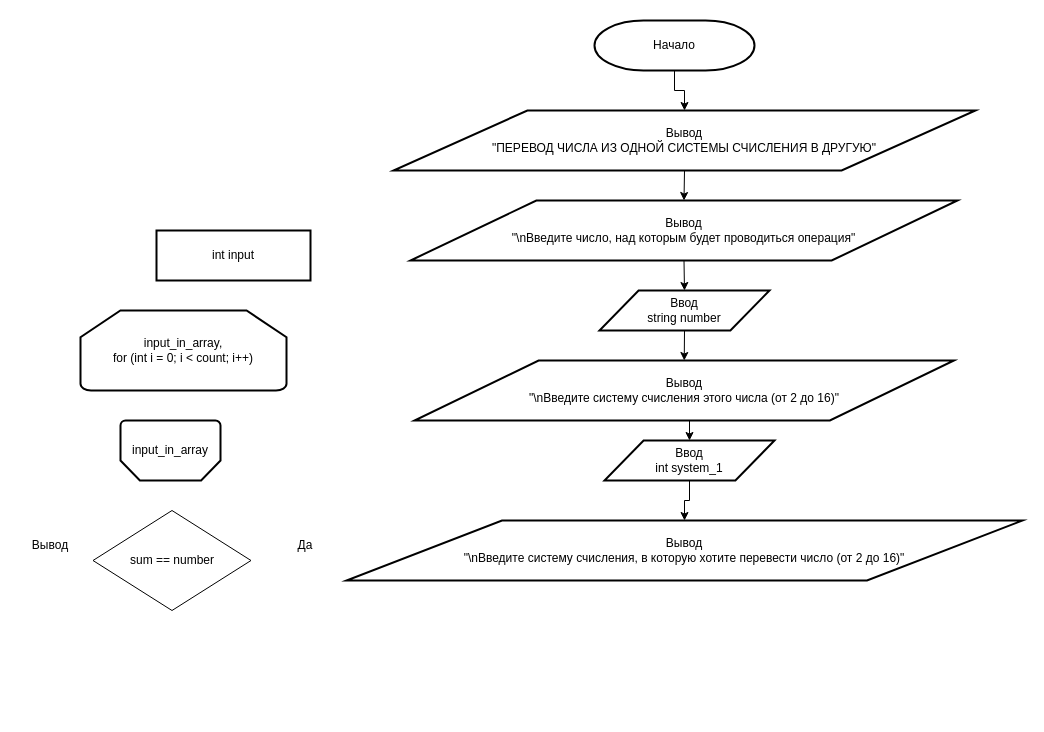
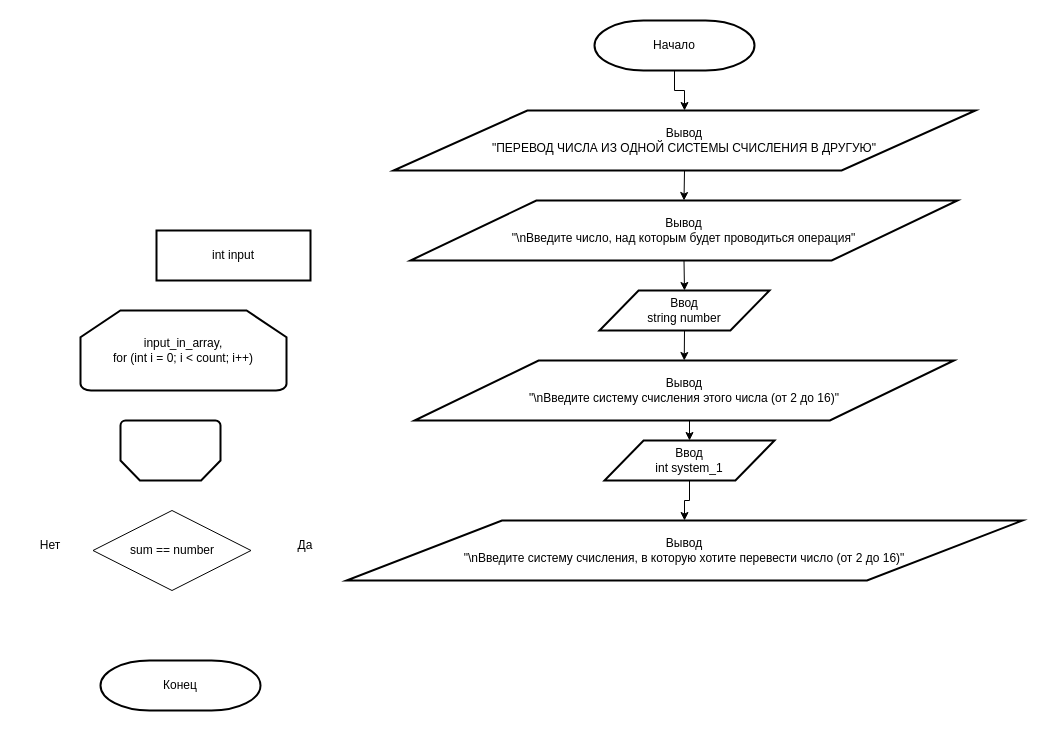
(171, 451) -> none
(51, 546) -> (51, 546)
(172, 561) -> (172, 551)
none -> (181, 686)
